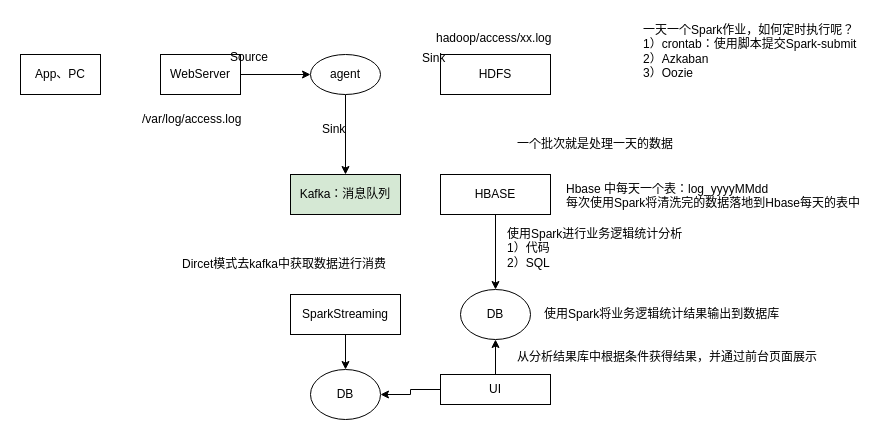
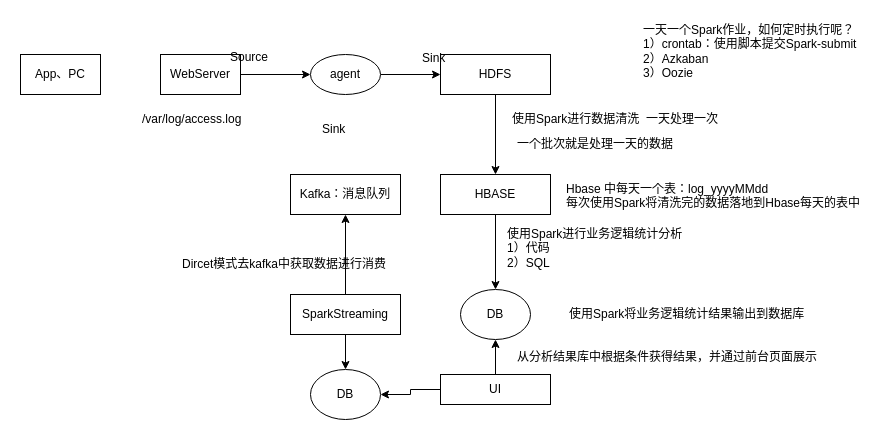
(500, 39) -> none
none -> (407, 75)
none -> (621, 120)
(346, 131) -> none
none -> (496, 131)
(346, 195) -> (346, 195)
none -> (346, 258)
(668, 315) -> (693, 315)
